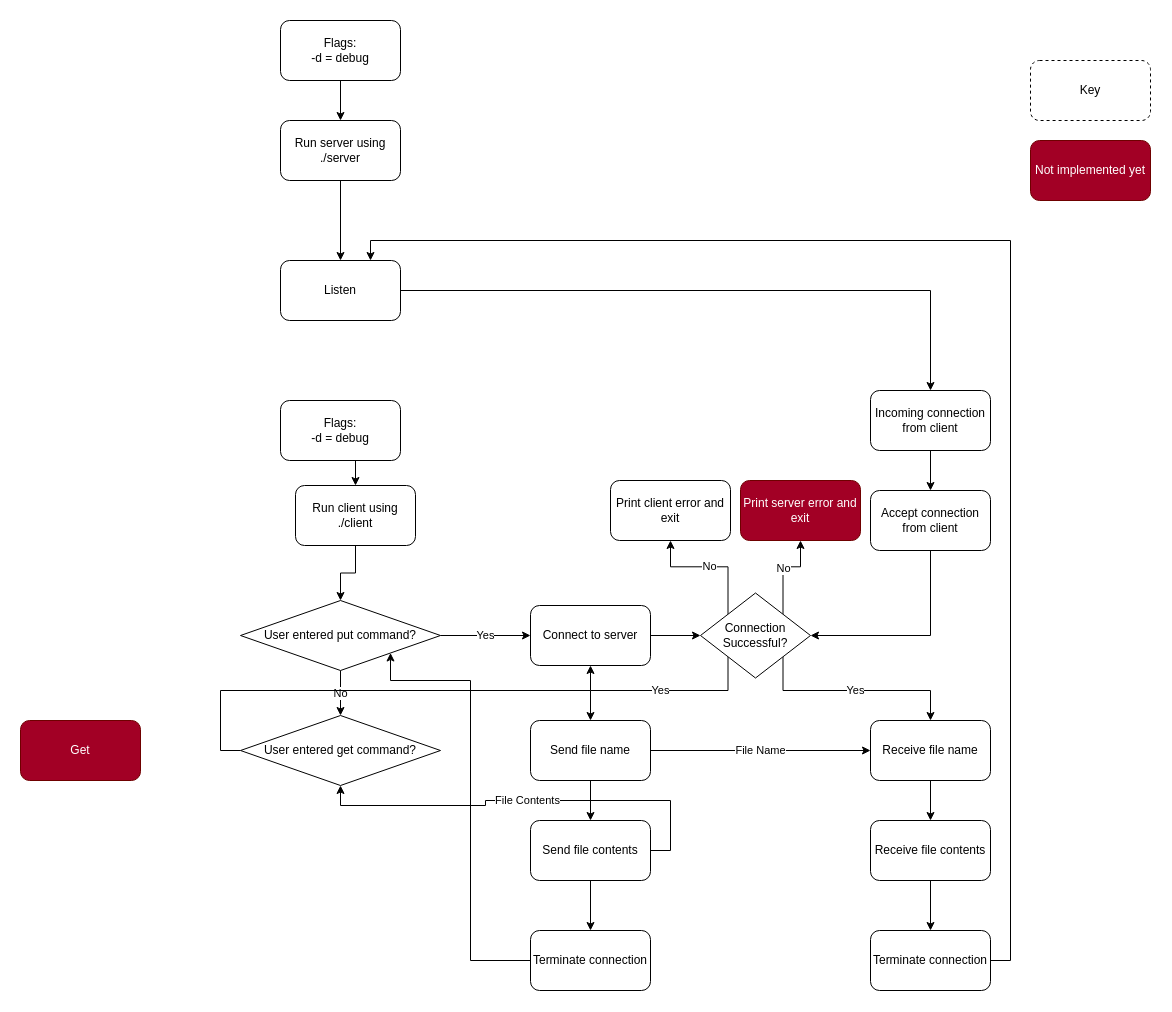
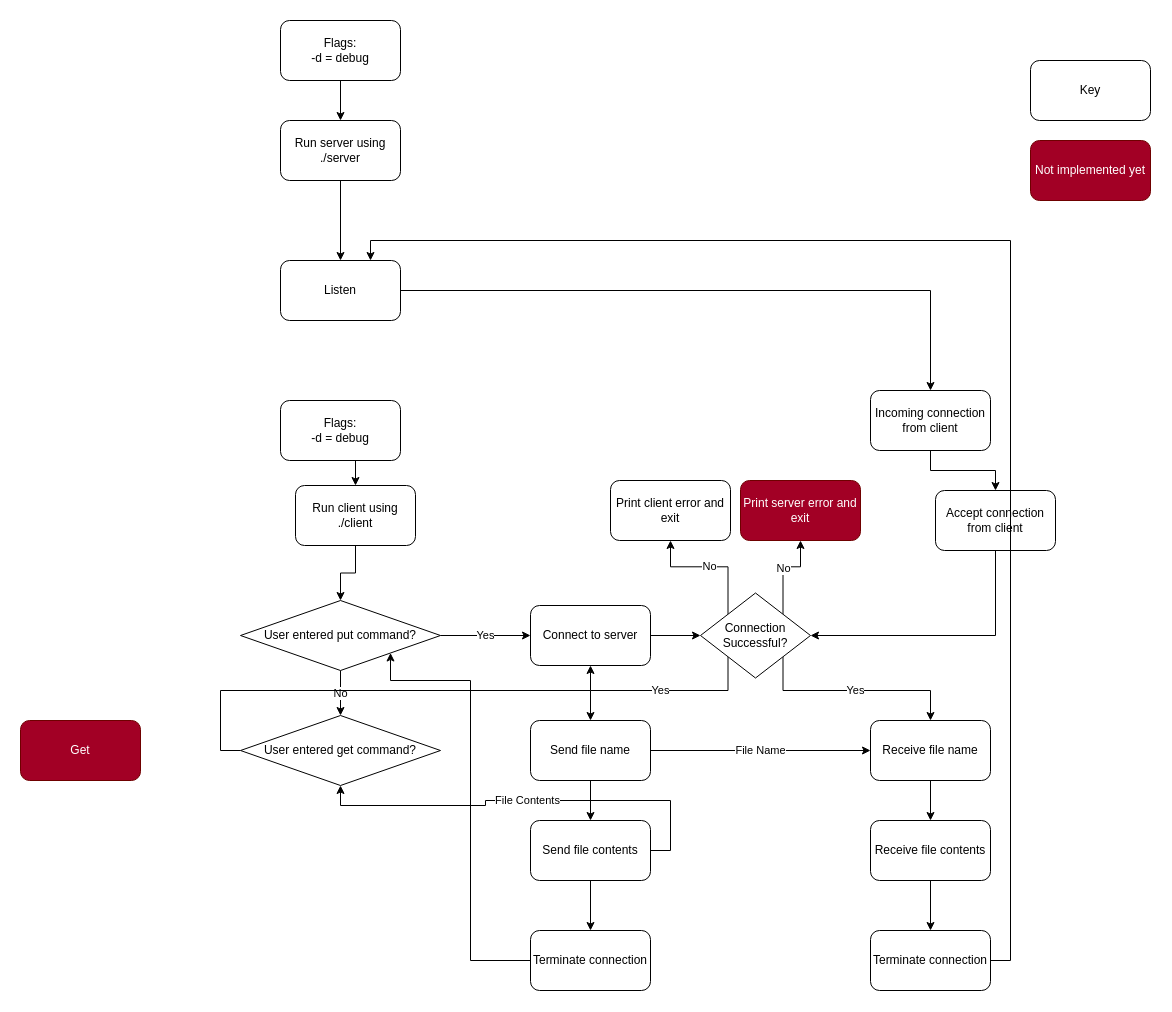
(1091, 91) -> (1091, 91)
(931, 521) -> (996, 521)
